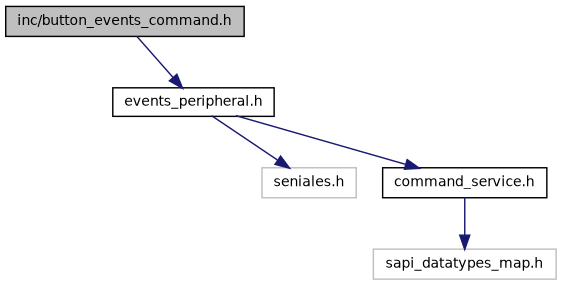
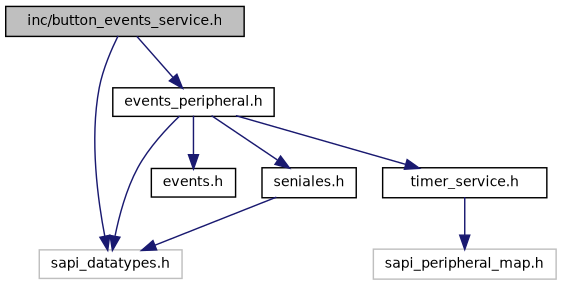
(125, 21) -> (125, 21)
none -> (193, 183)
(309, 183) -> (309, 183)
(465, 183) -> (465, 183)
none -> (111, 264)
(465, 264) -> (465, 264)
